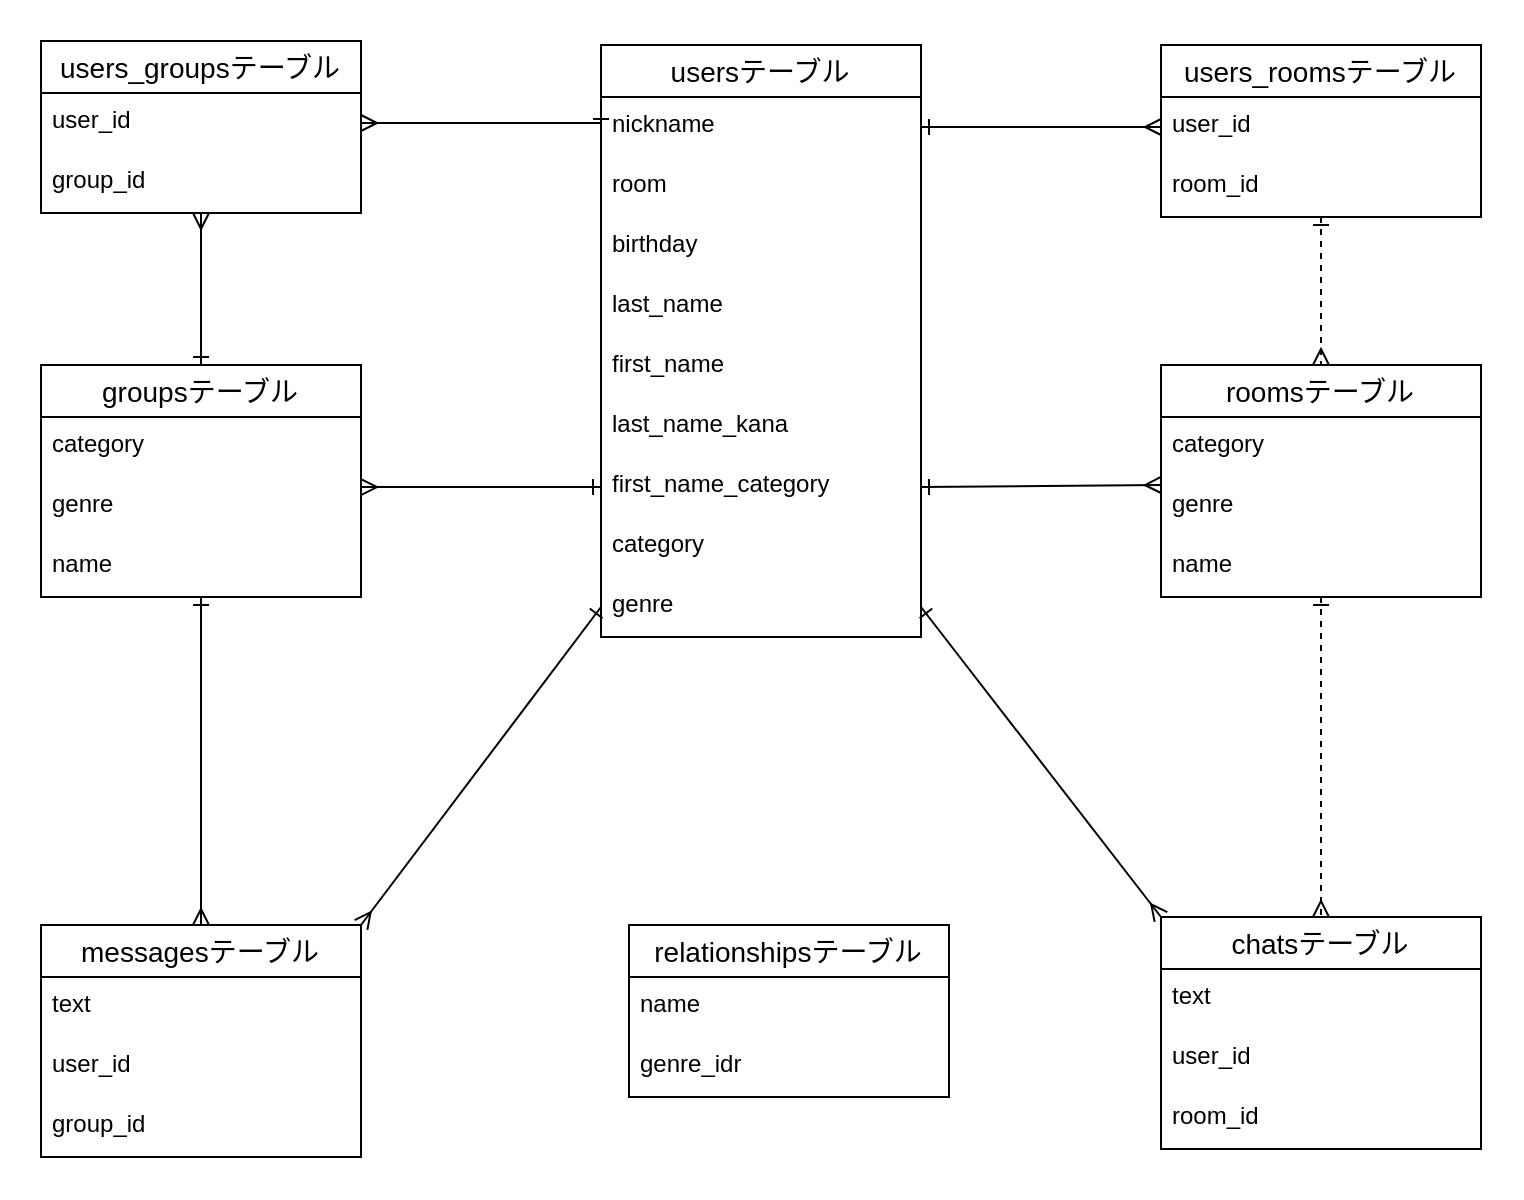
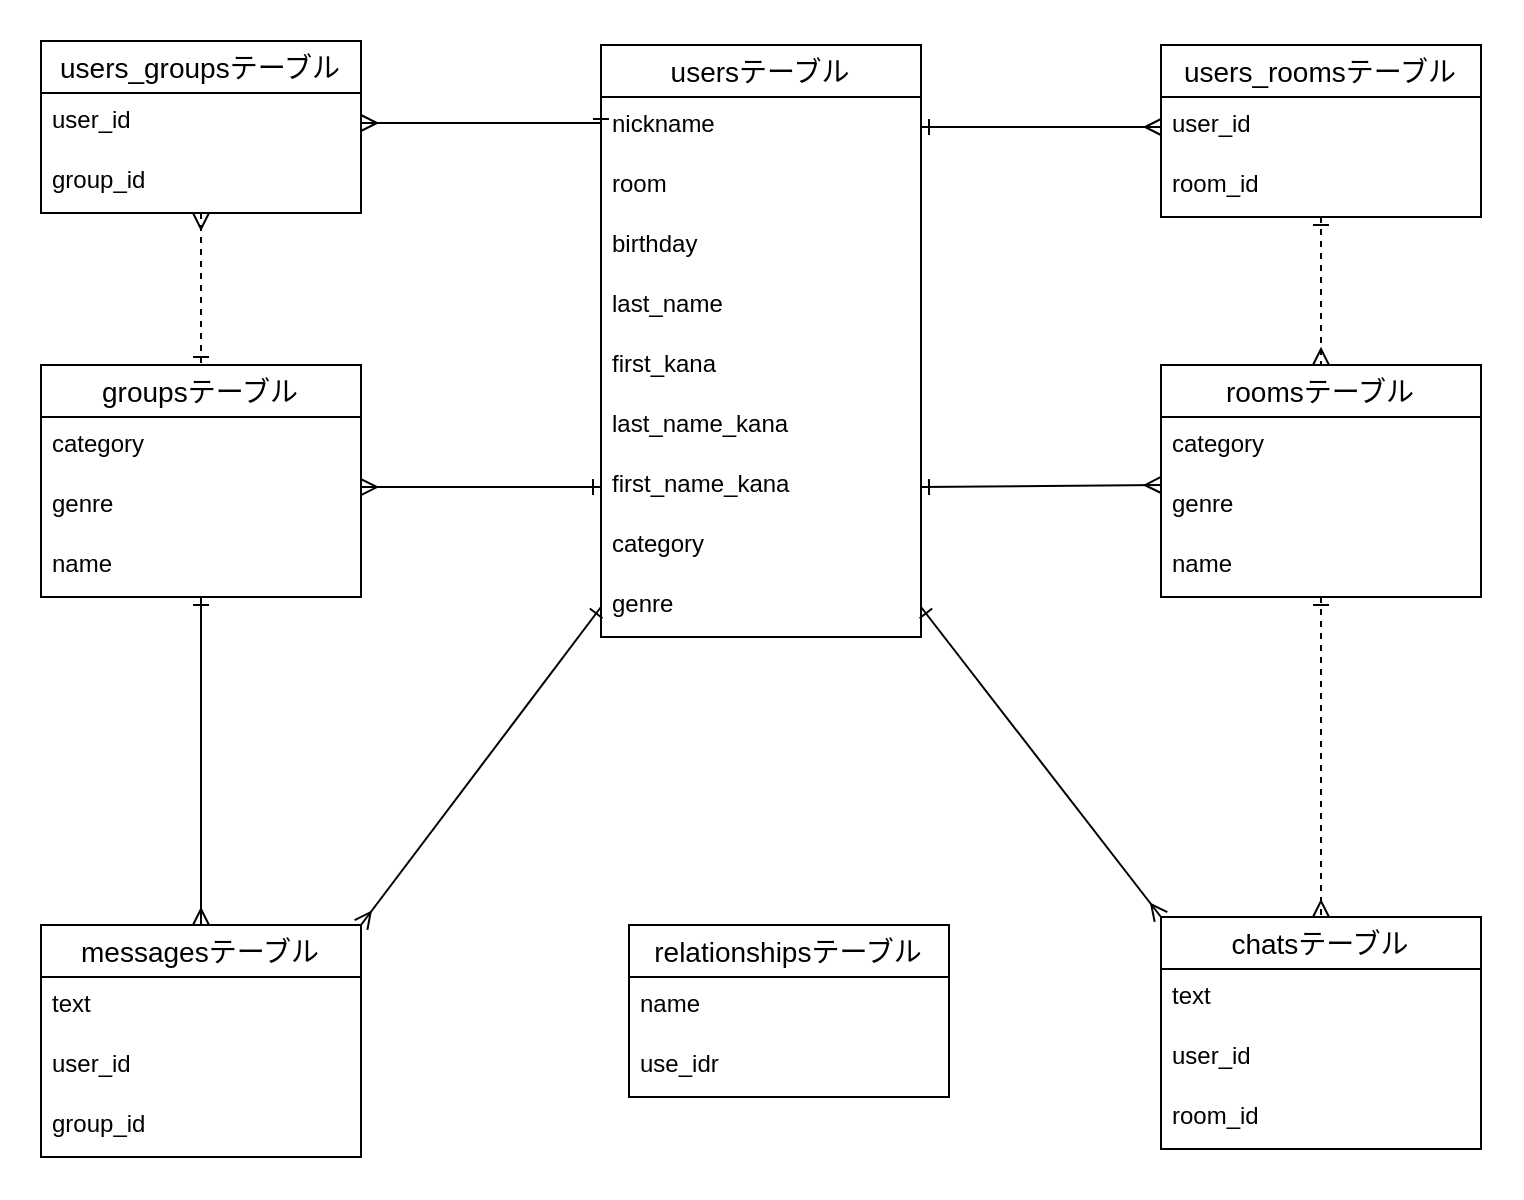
(201, 291) -> (201, 291)
(676, 364) -> (676, 364)
(737, 484) -> (710, 484)
(697, 1064) -> (684, 1064)
